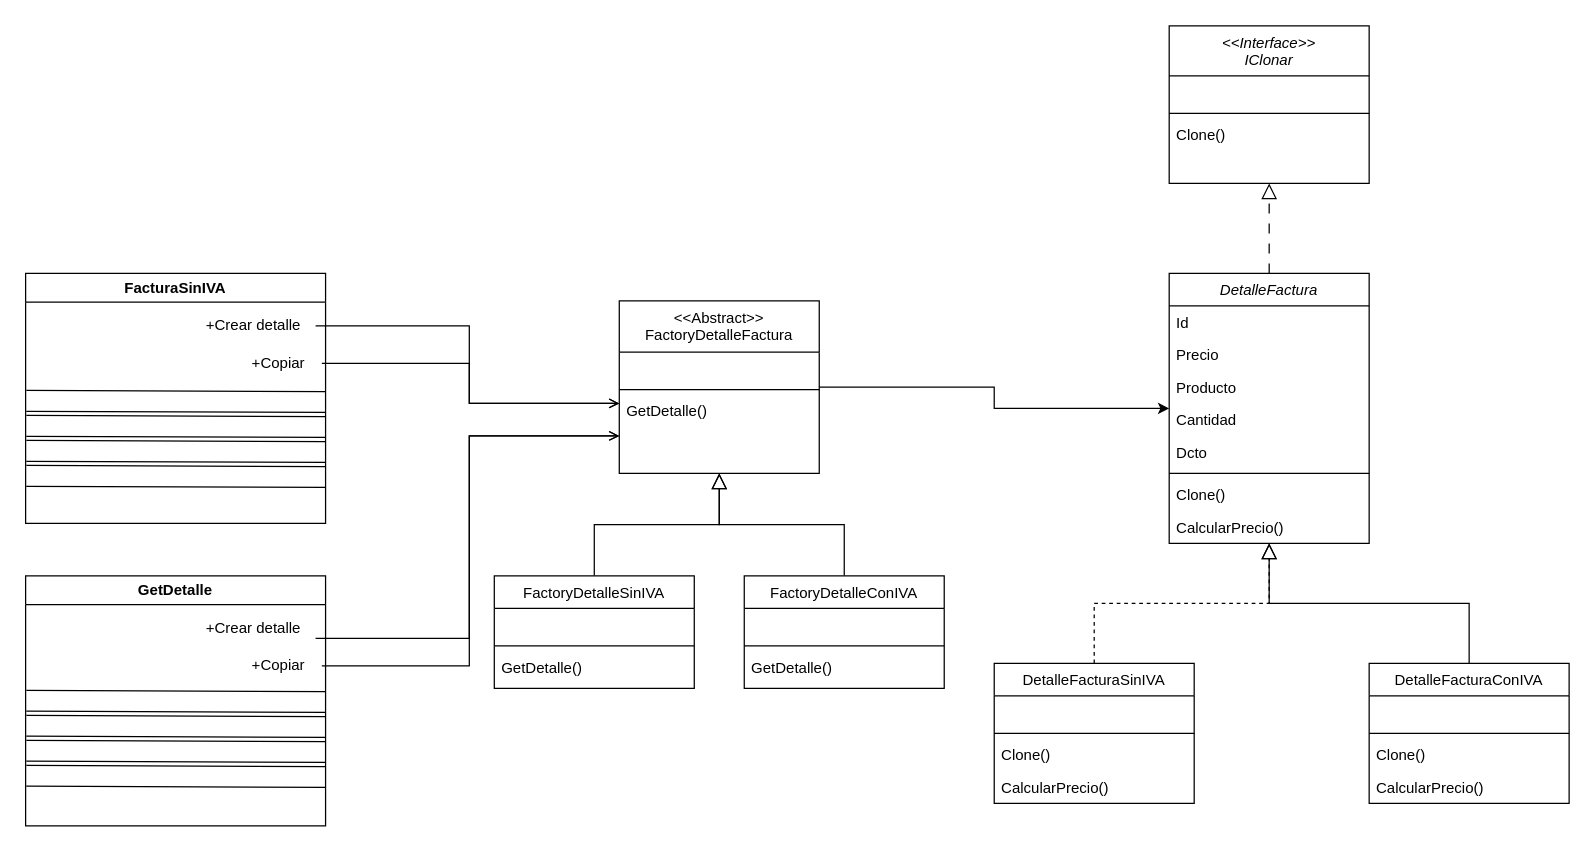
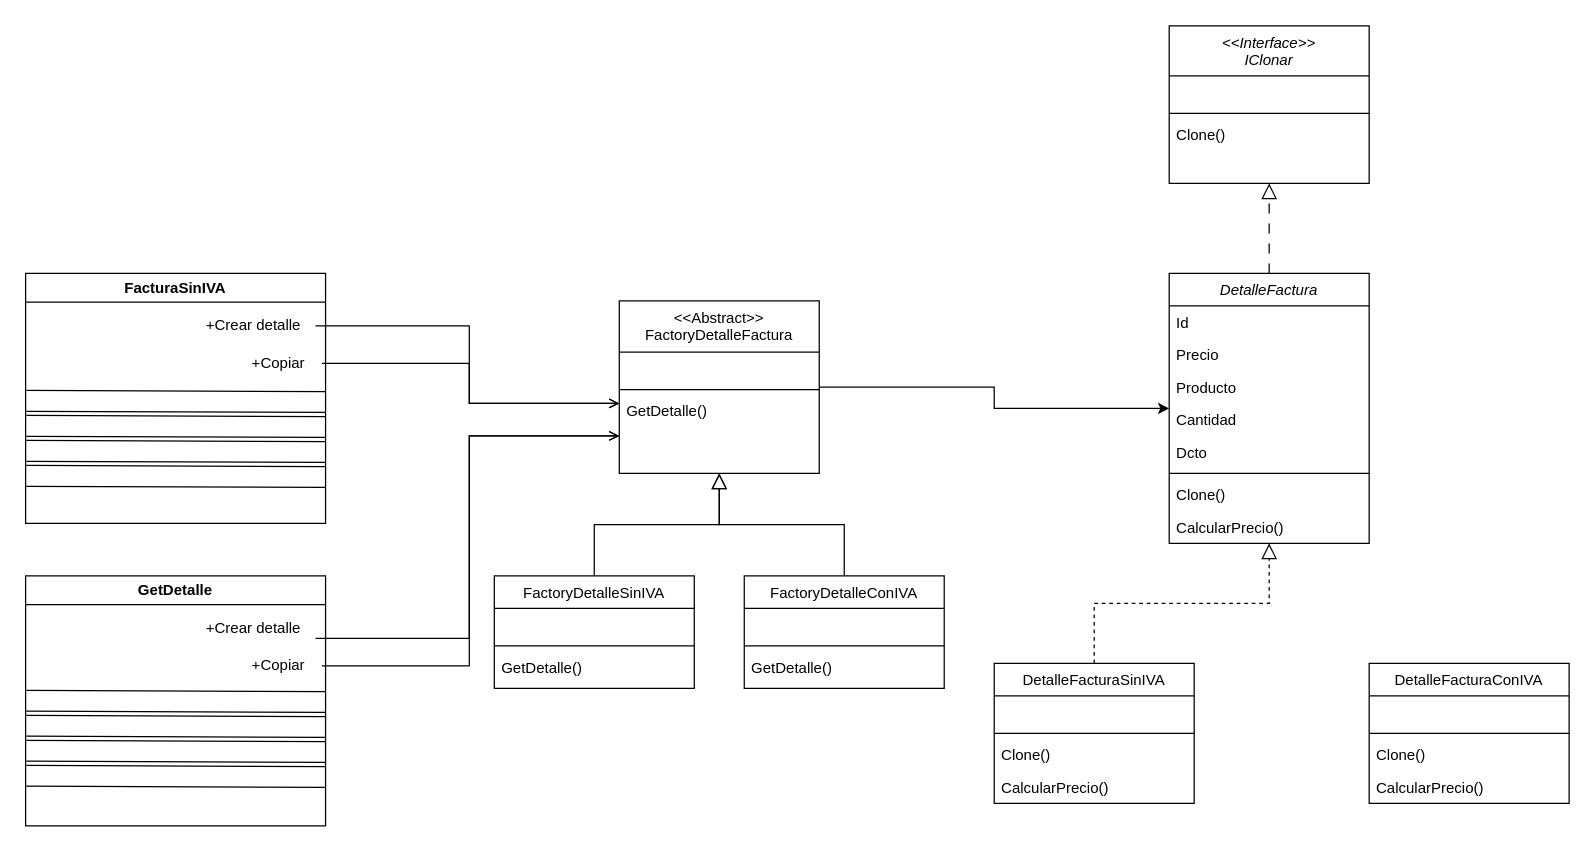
(1400, 603) -> none
